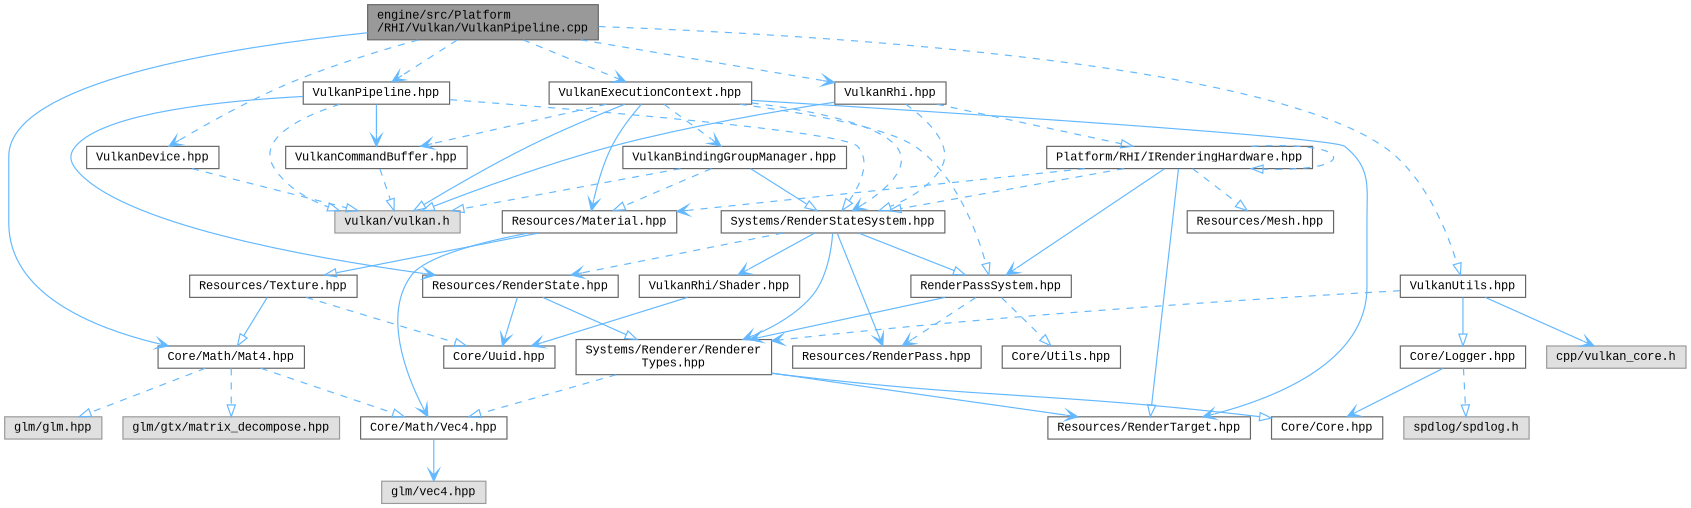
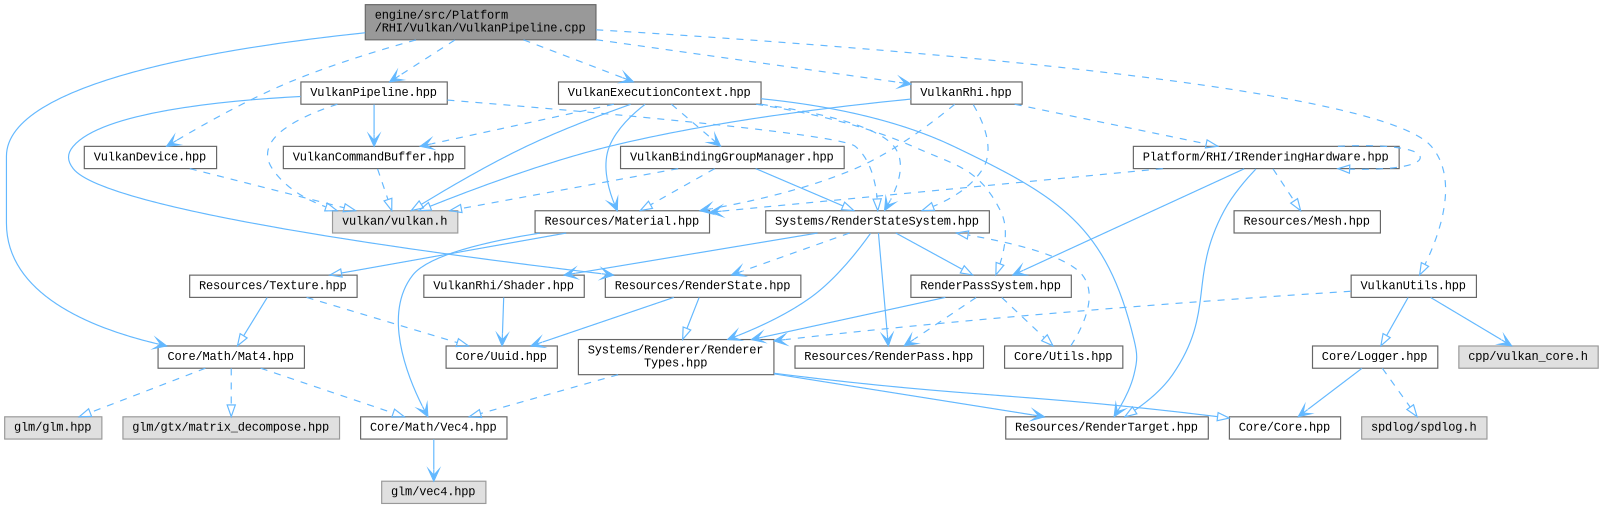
none -> (841, 174)
(1012, 189) -> (1064, 261)
